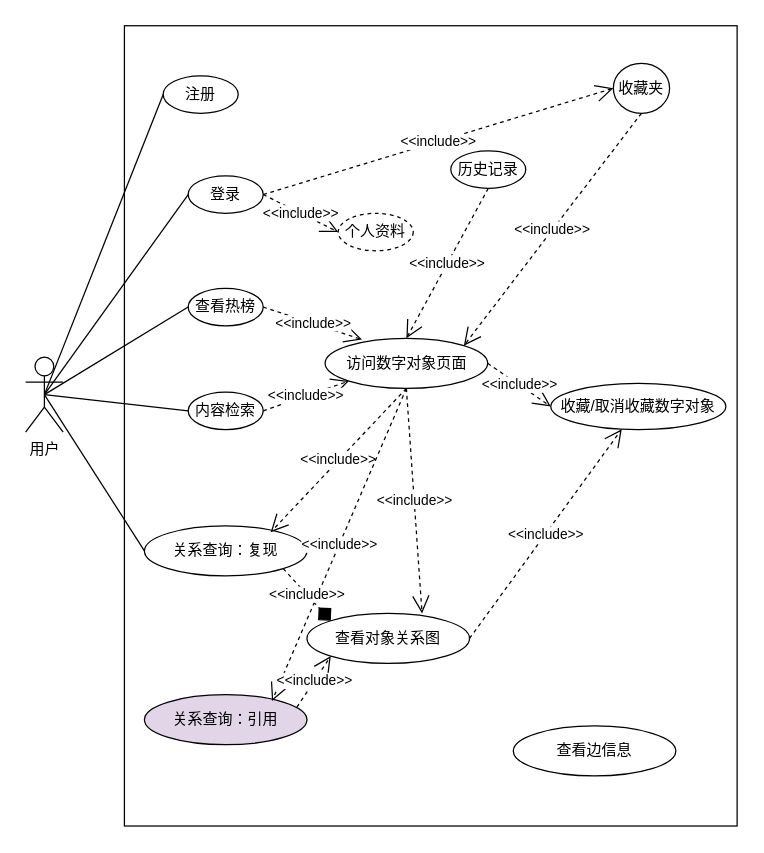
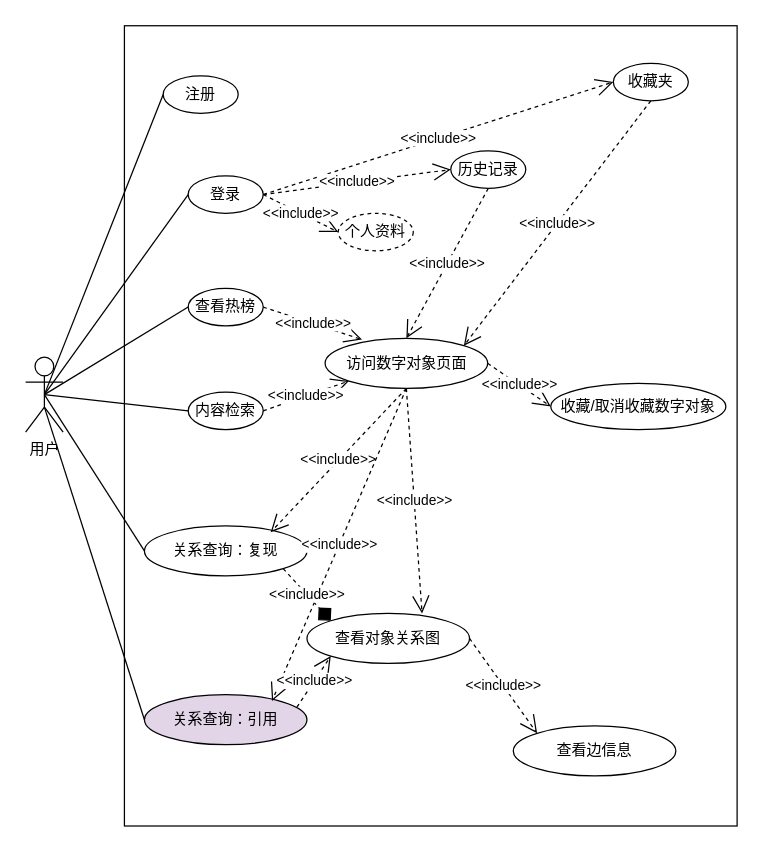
(641, 88) -> (651, 82)
none -> (389, 178)
(544, 535) -> (502, 684)
none -> (95, 565)
